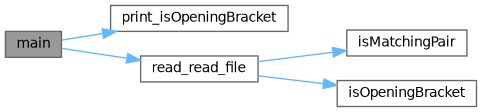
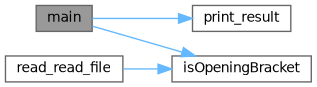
(199, 18) -> (242, 18)
(407, 43) -> none
(94, 53) -> (137, 39)
